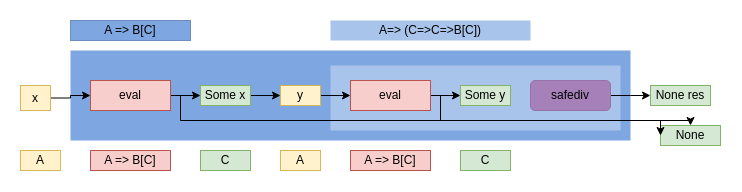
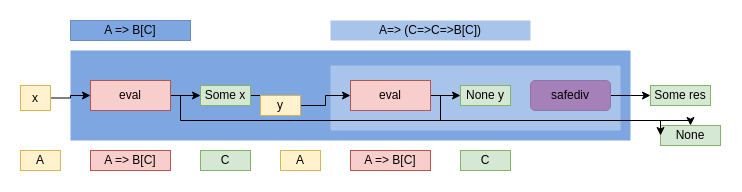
(301, 96) -> (281, 106)
(486, 96) -> (486, 96)
(681, 96) -> (681, 96)
